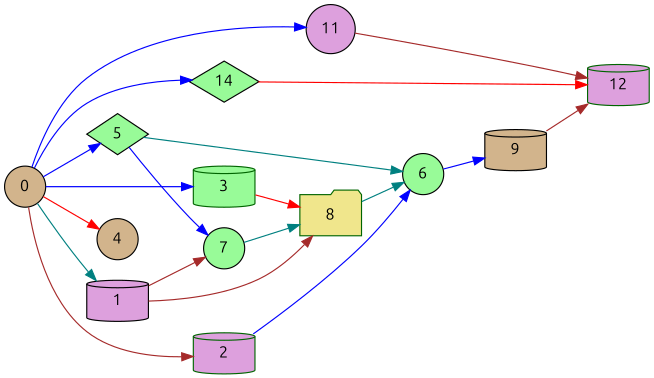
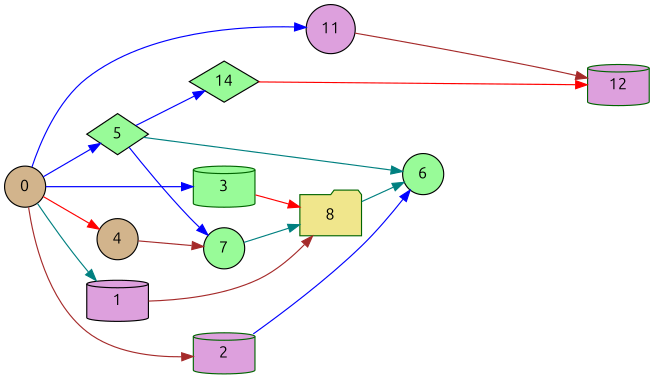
(93, 100) -> (165, 111)
(516, 150) -> none
(172, 274) -> (165, 243)
